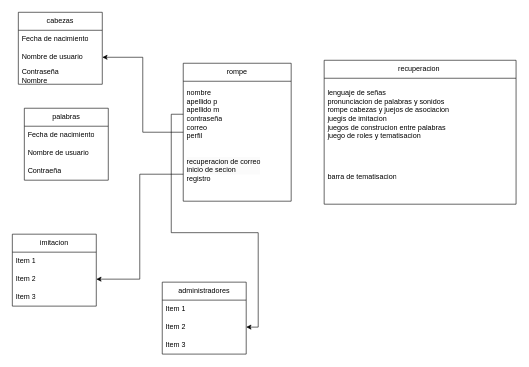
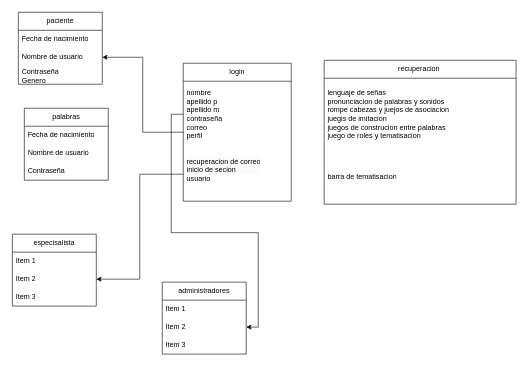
(60, 21) -> (60, 21)
(237, 72) -> (237, 72)
(42, 75) -> (42, 75)
(46, 171) -> (48, 171)
(228, 174) -> (228, 174)
(54, 243) -> (54, 243)
